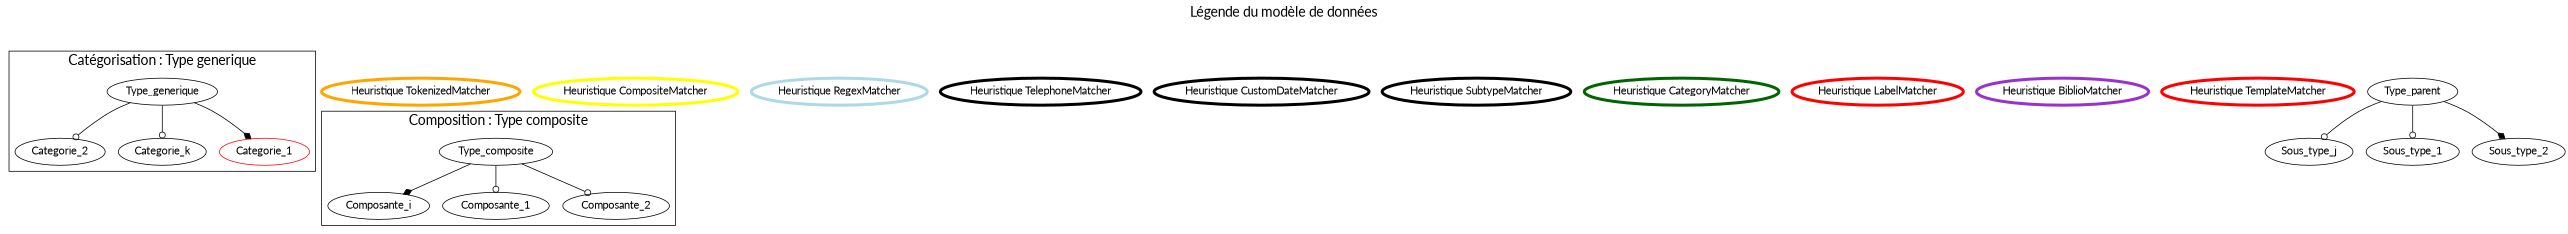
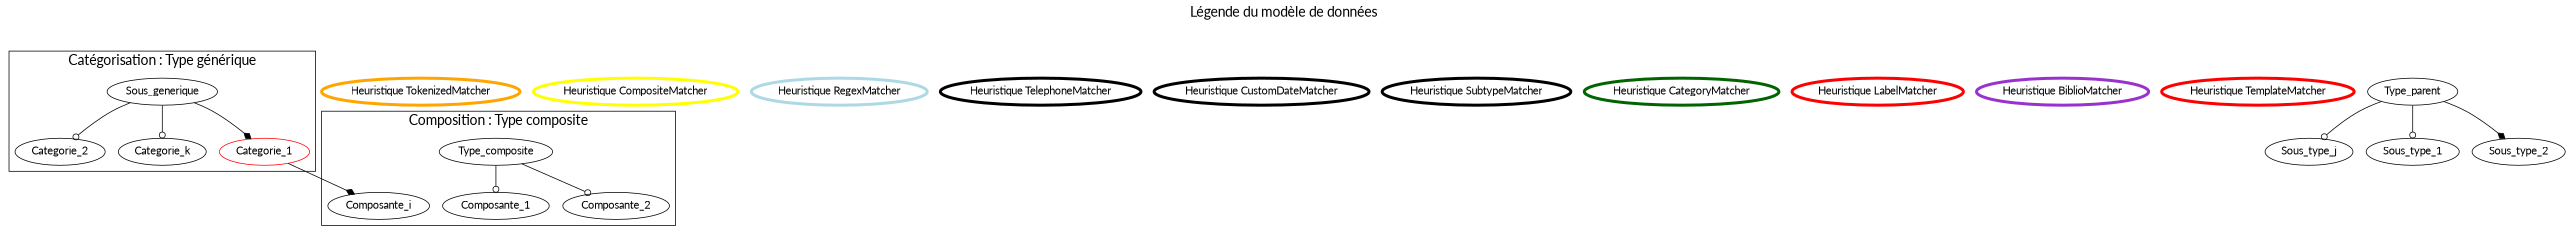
(162, 62) -> (162, 62)
(162, 92) -> (162, 92)
(441, 177) -> (316, 176)
